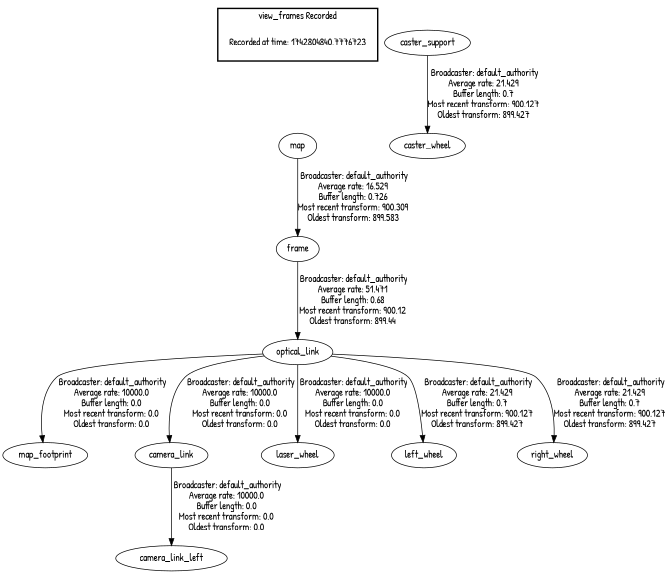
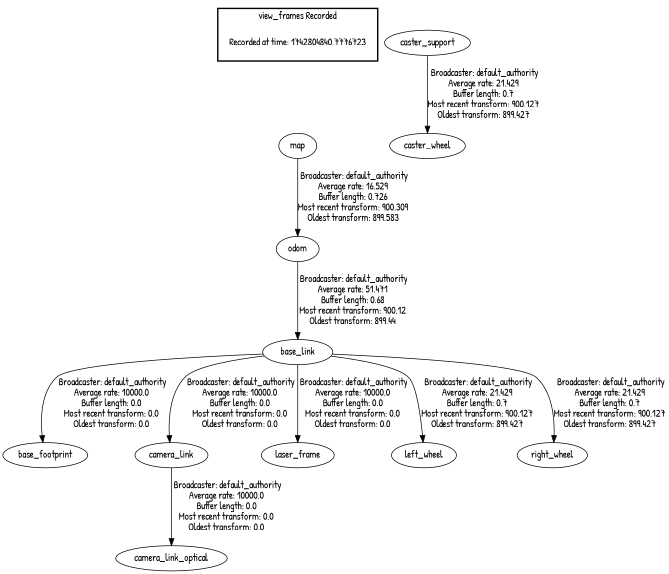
(298, 249) -> (298, 249)
(298, 352) -> (298, 352)
(45, 455) -> (45, 455)
(298, 455) -> (298, 455)
(171, 558) -> (171, 558)
